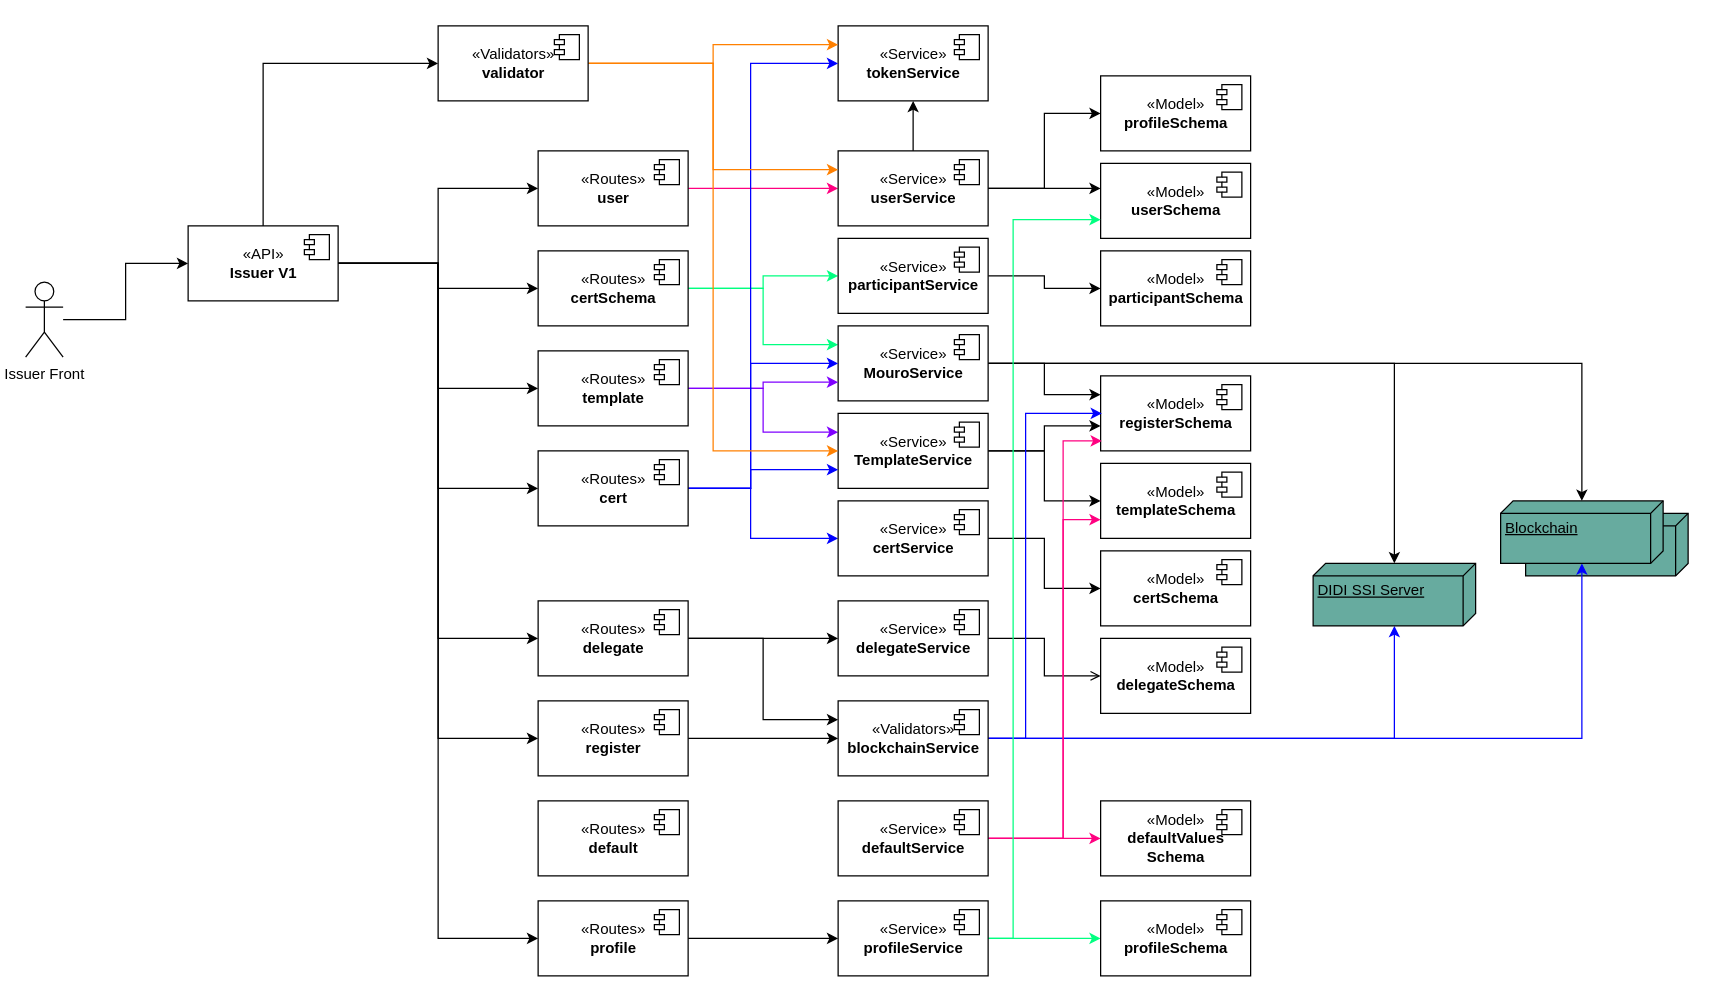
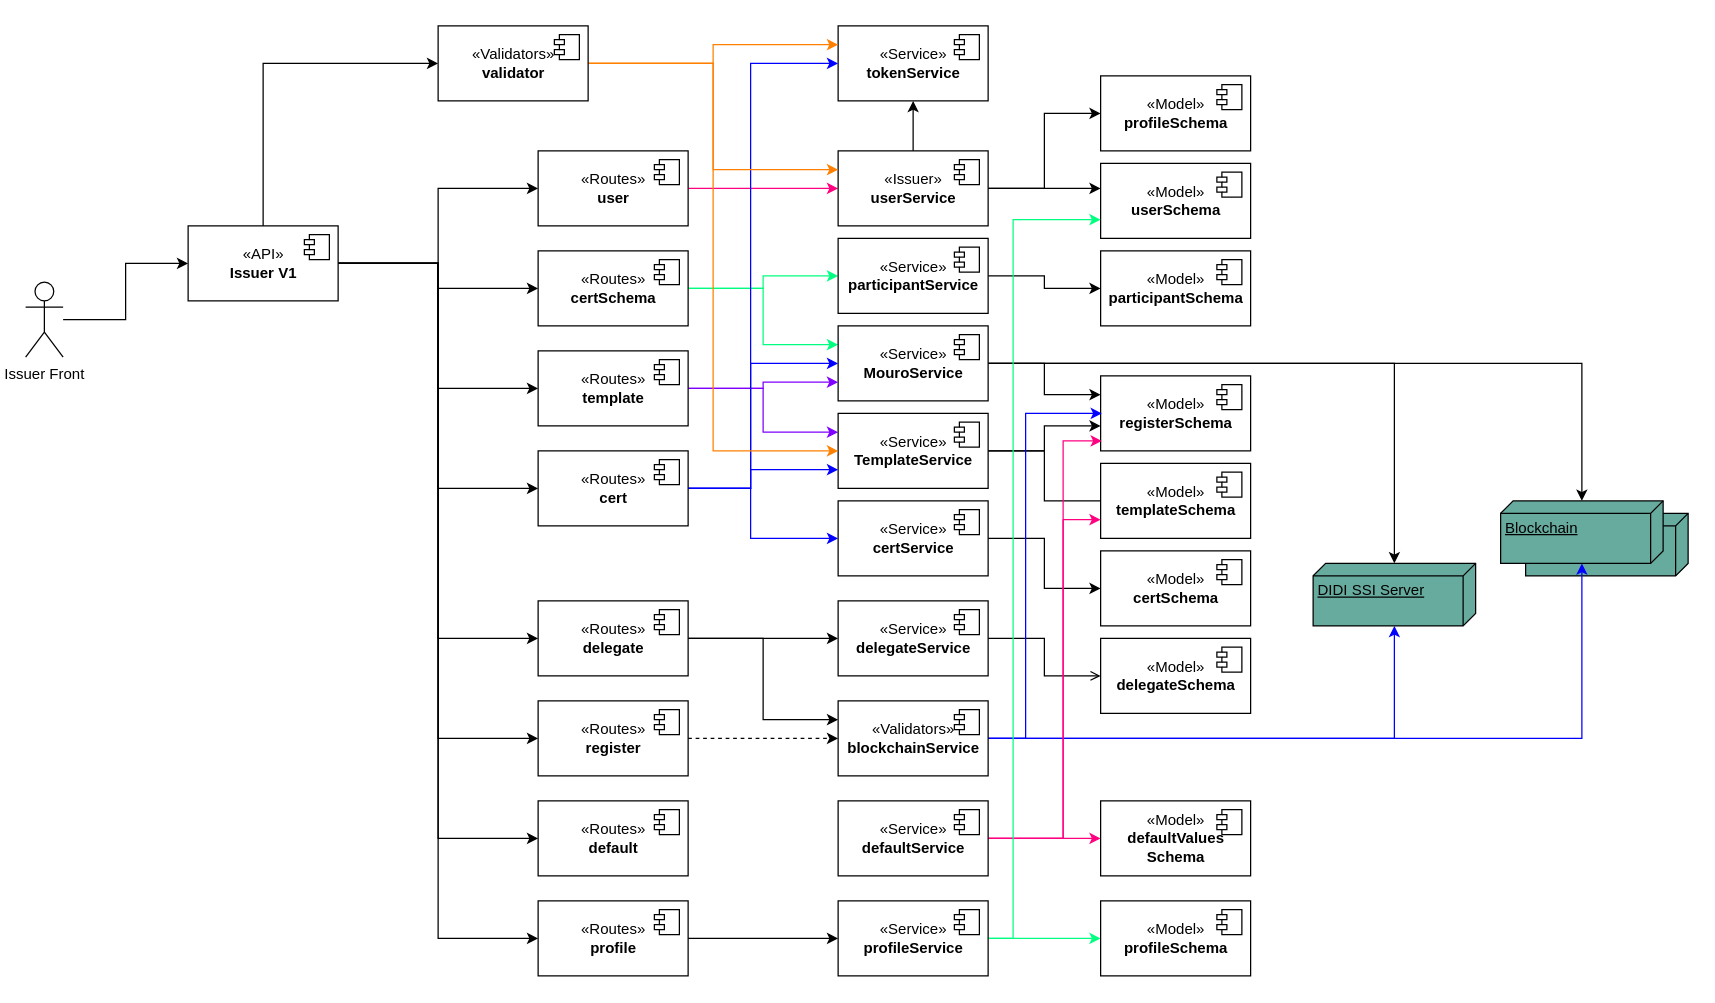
(914, 188) -> (914, 188)
(1091, 501) -> (1094, 501)
(760, 738) -> (760, 738)
none -> (485, 838)
